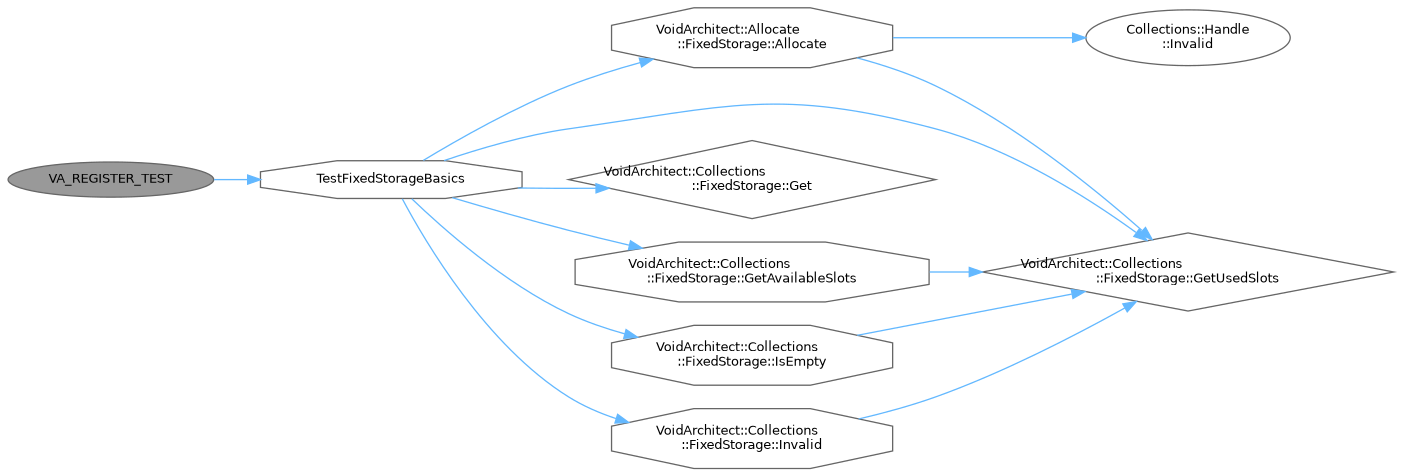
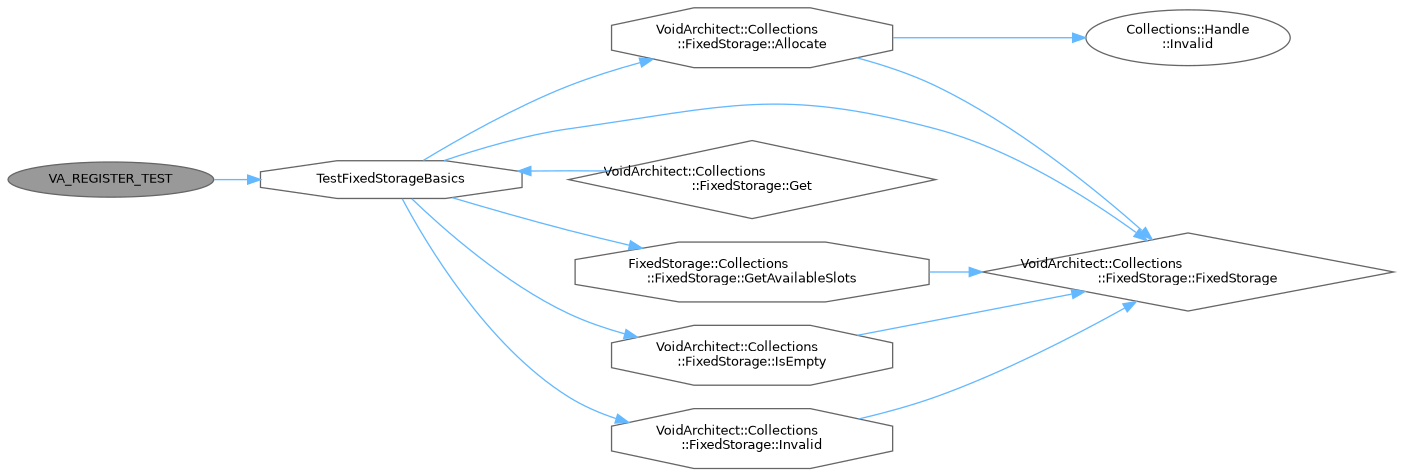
(752, 38) -> (752, 38)
(557, 188) -> (570, 171)
(752, 272) -> (752, 272)
(1188, 272) -> (1188, 272)
